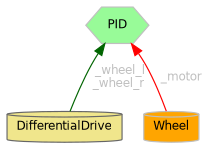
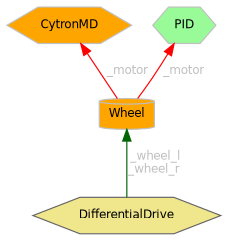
none -> (69, 25)
(83, 82) -> (127, 169)
(65, 127) -> (127, 216)
